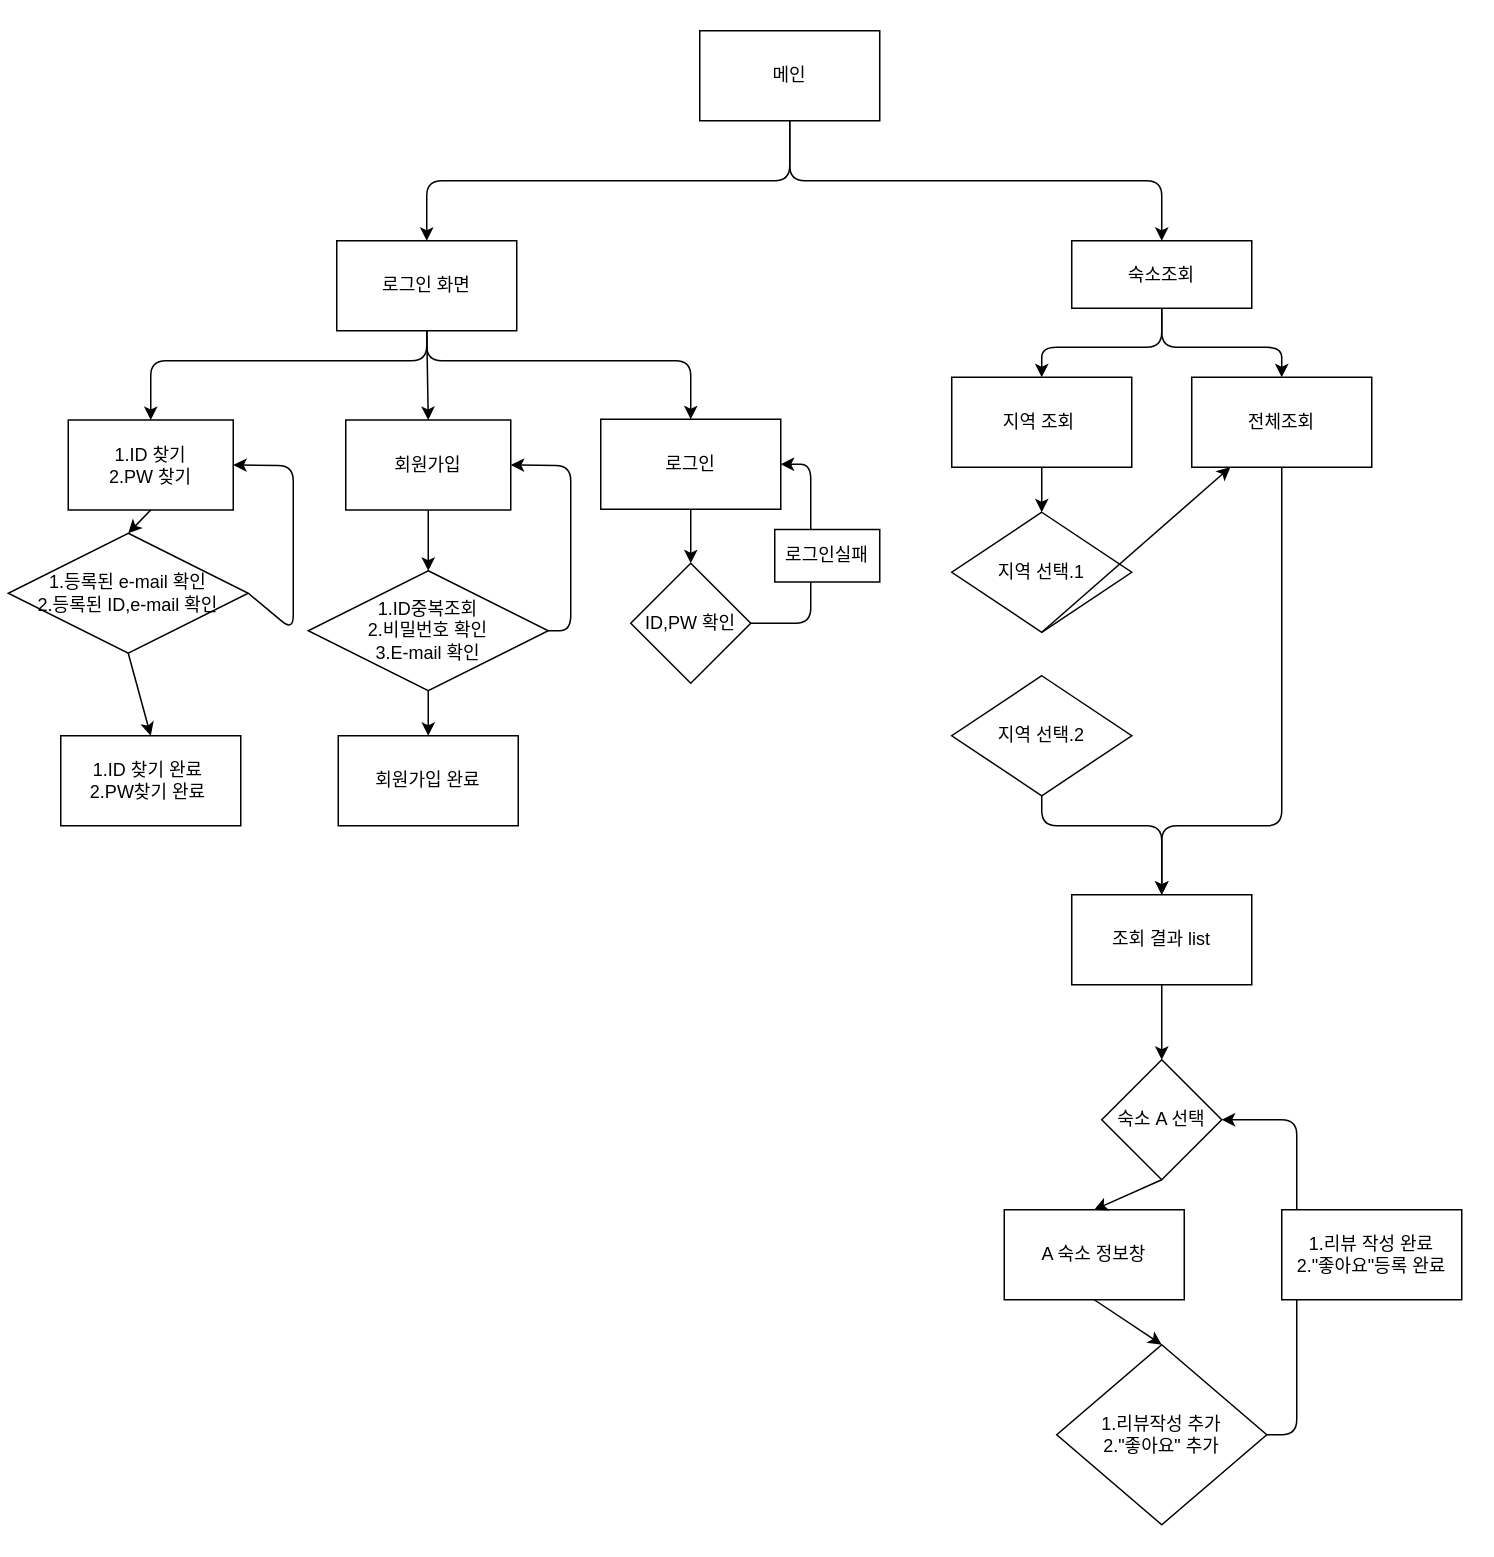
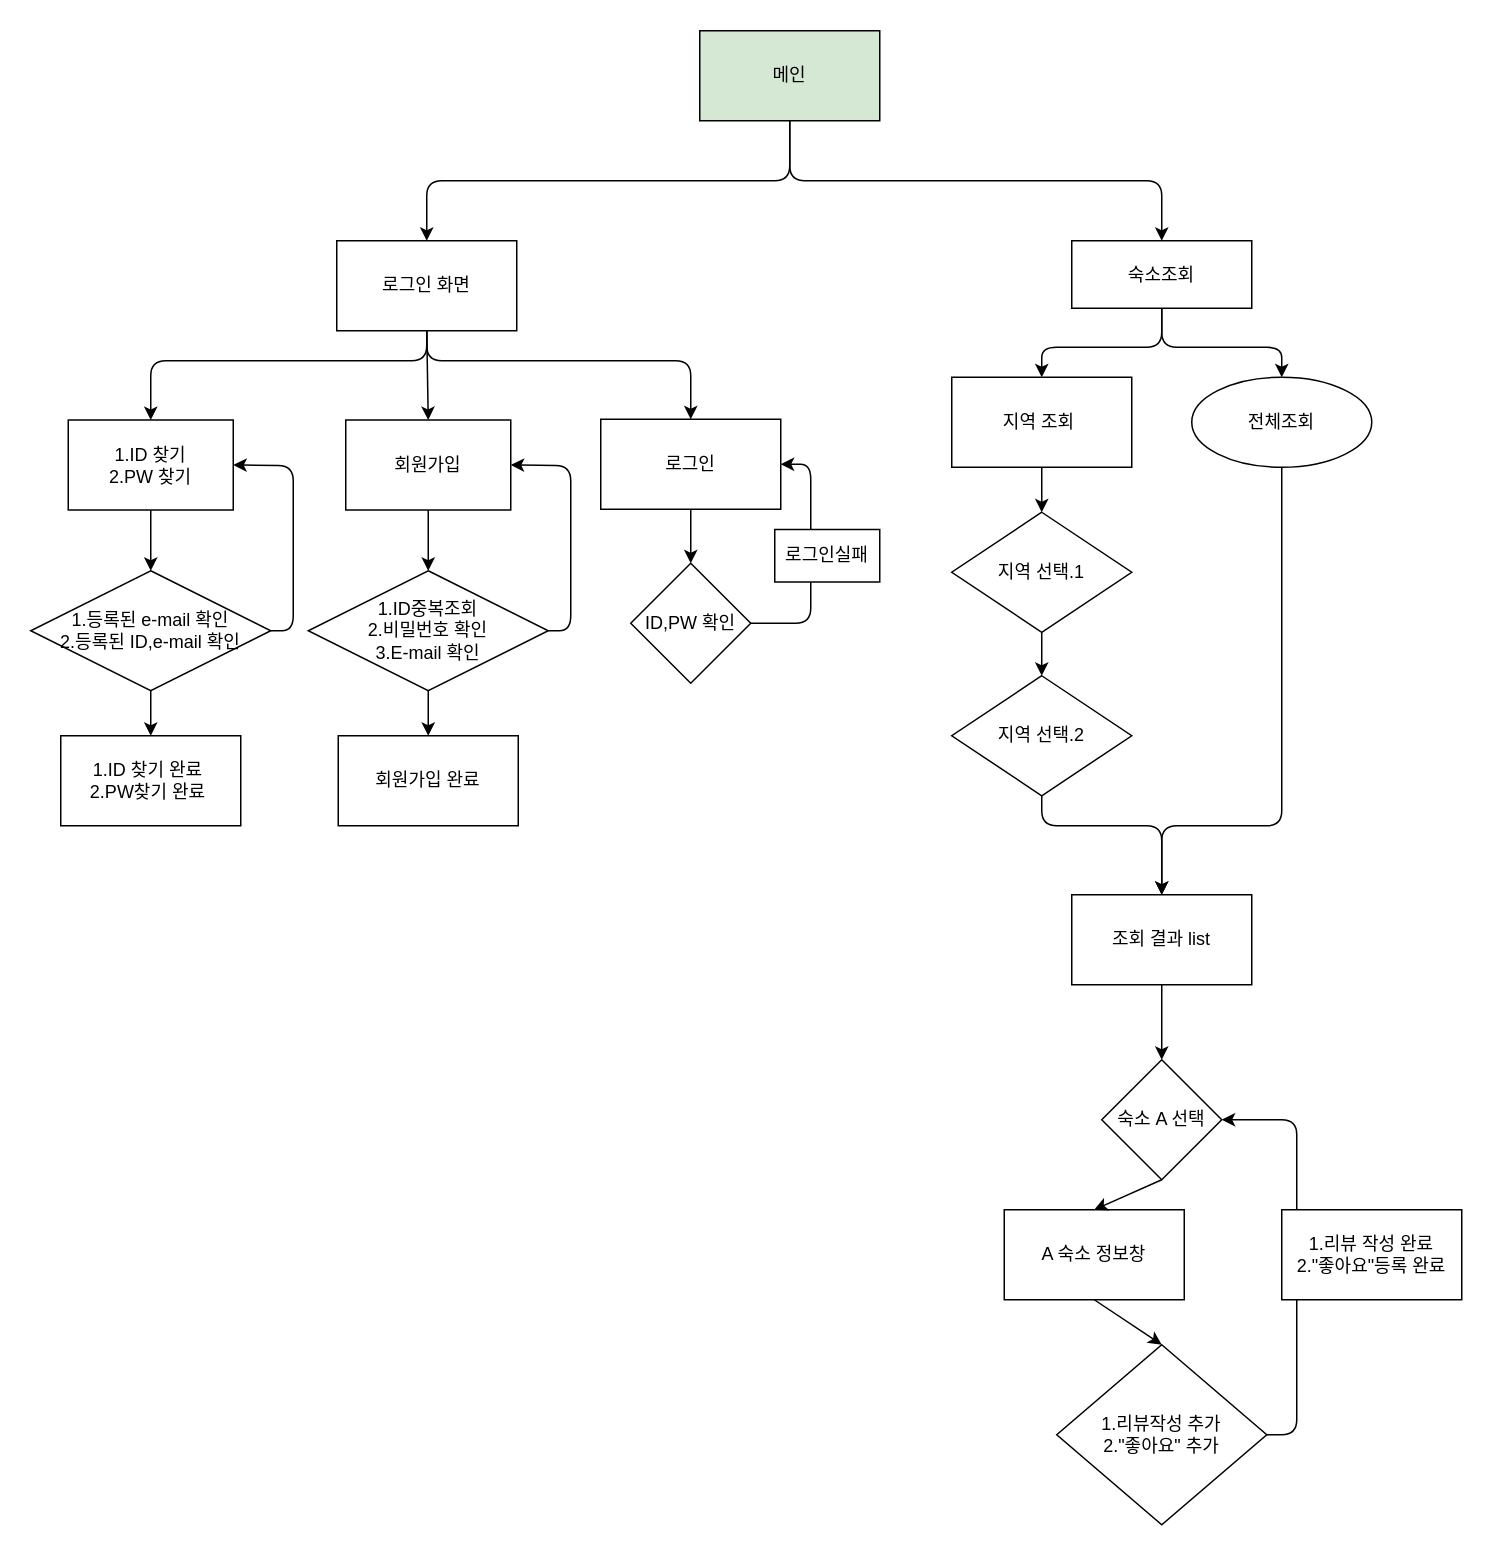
(790, 76) -> (790, 76)
(1282, 422) -> (1282, 422)
(1132, 553) -> (1042, 649)
(128, 593) -> (151, 631)
